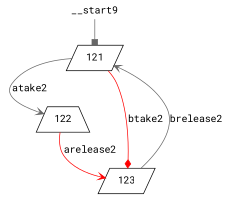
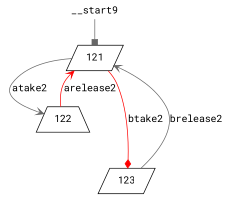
(70, 162) -> (61, 90)
